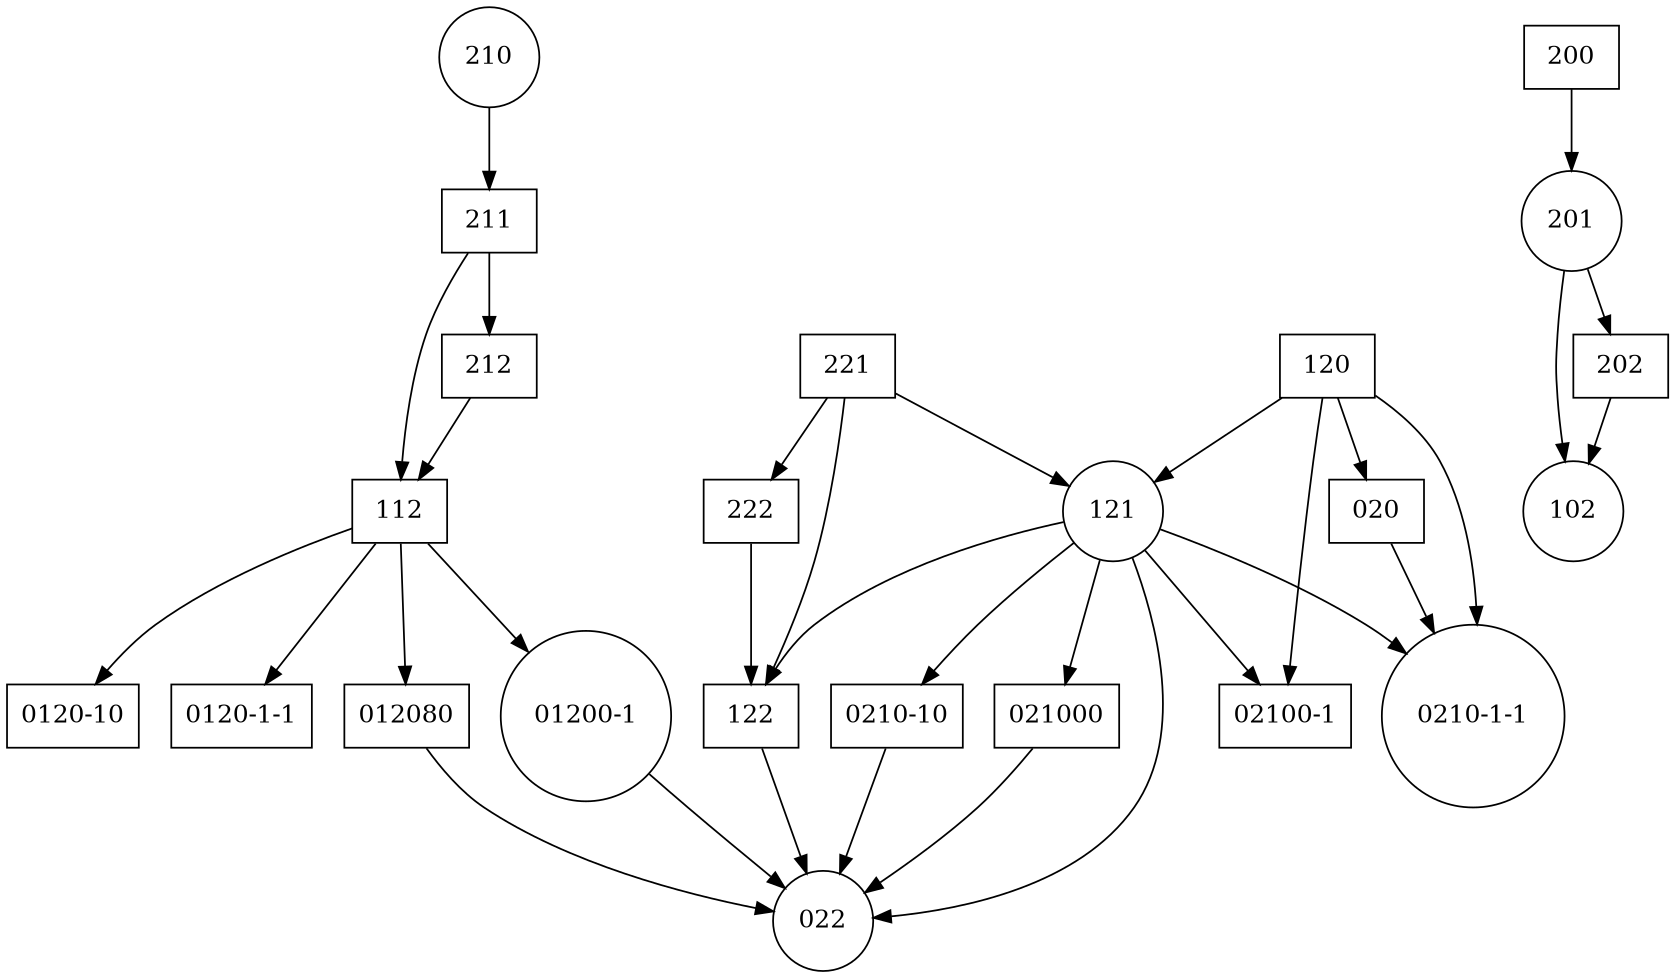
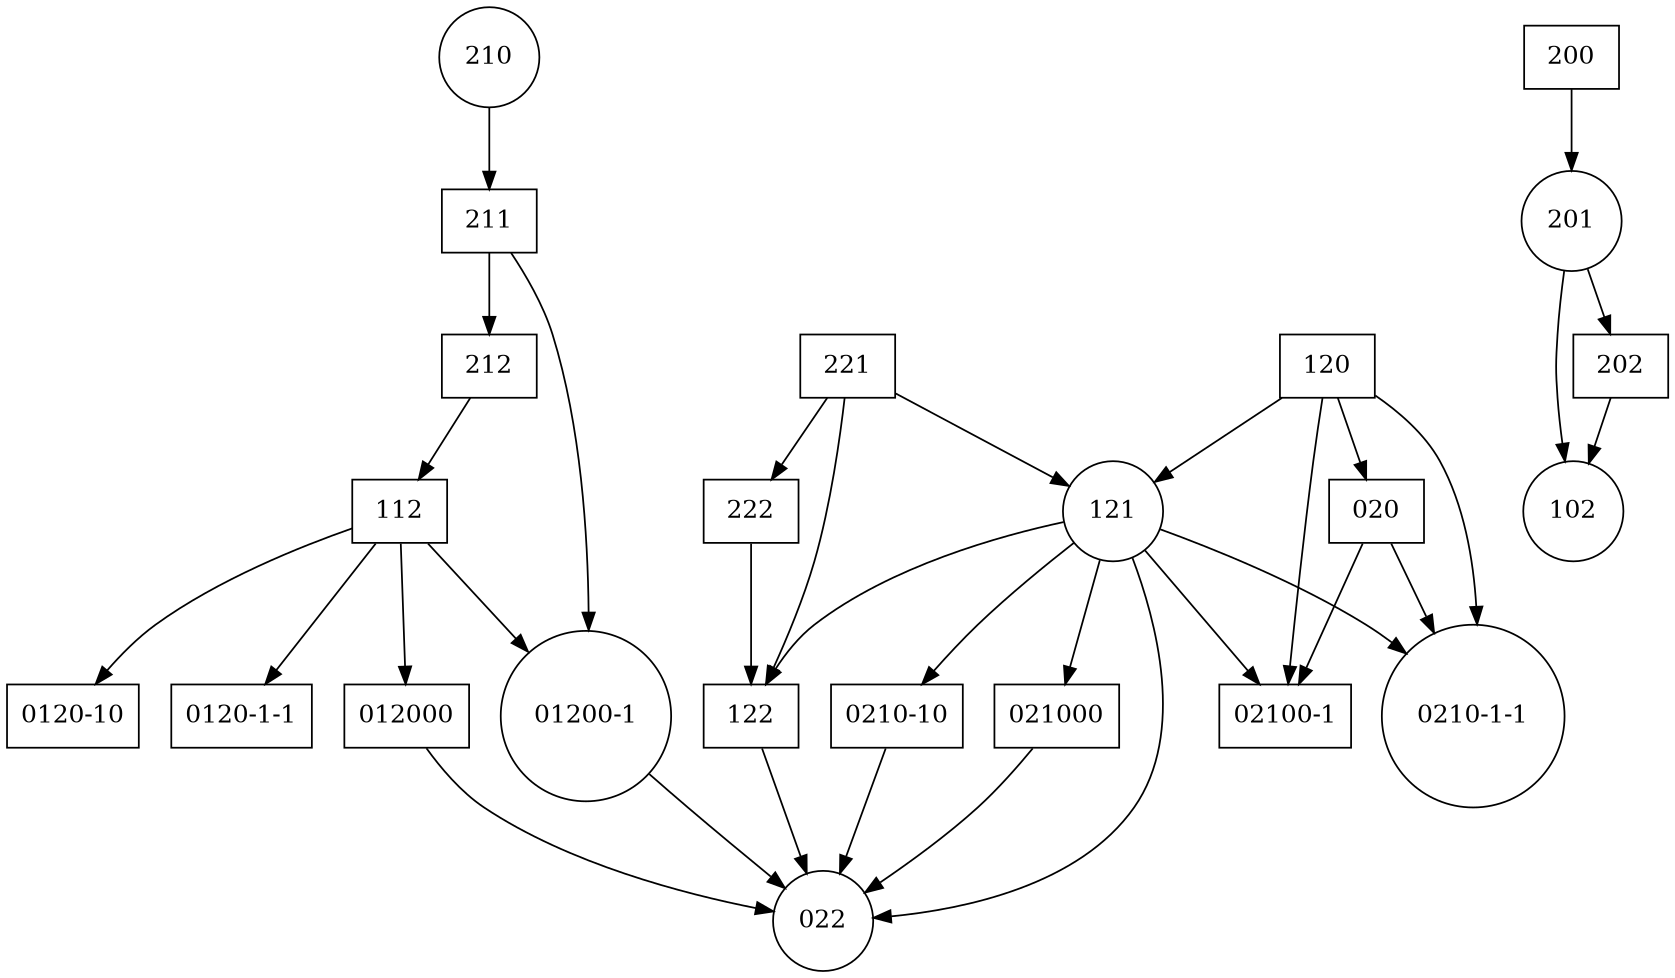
(420, 353) -> (574, 427)
none -> (1339, 596)
(407, 716) -> (407, 716)
